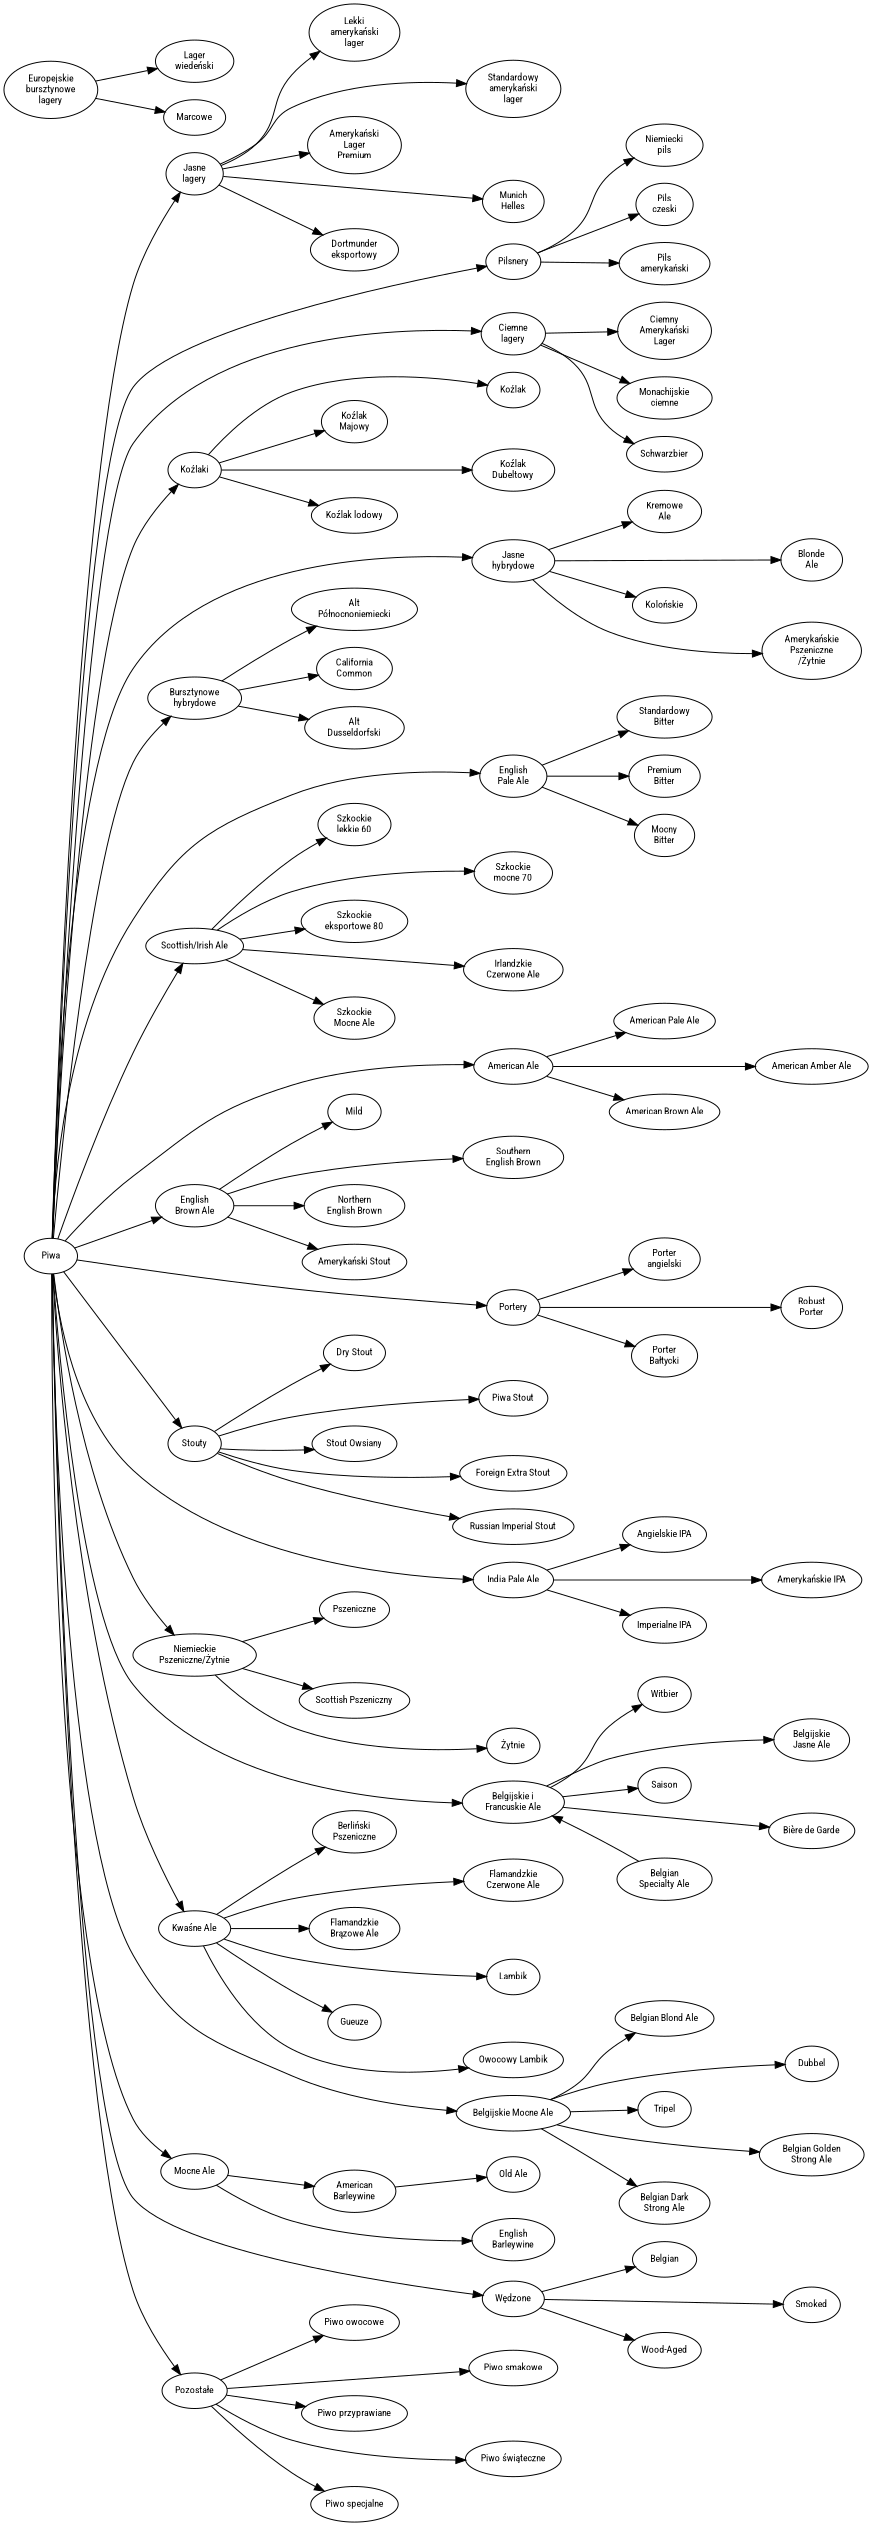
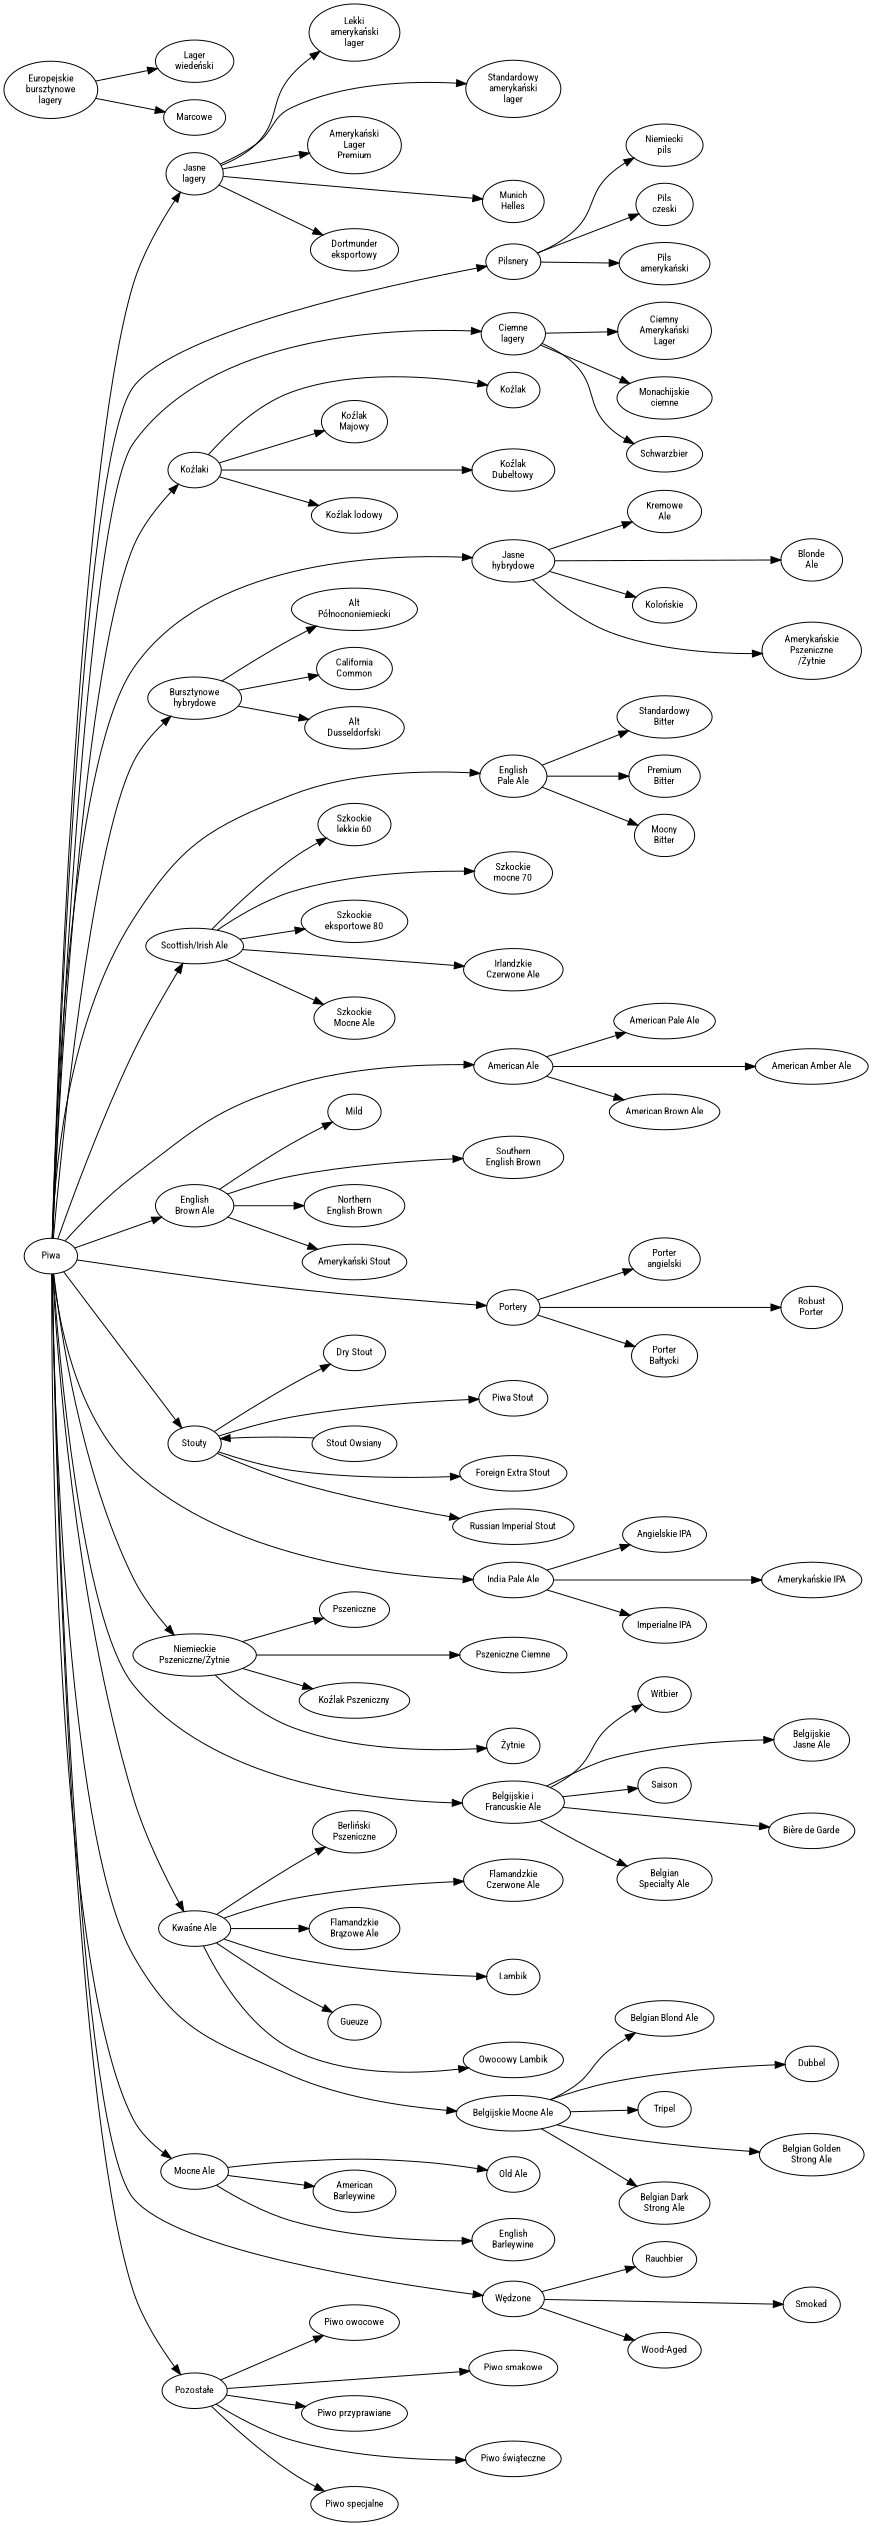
(262, 1450) -> (272, 1437)
none -> (513, 1655)
(354, 1700) -> (354, 1700)
(600, 1840) -> (578, 1842)
(436, 2183) -> (353, 2159)
(665, 2259) -> (665, 2259)
